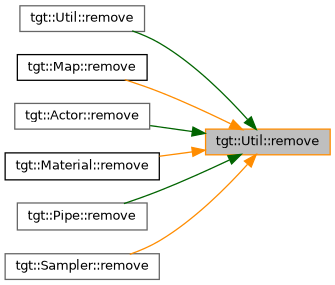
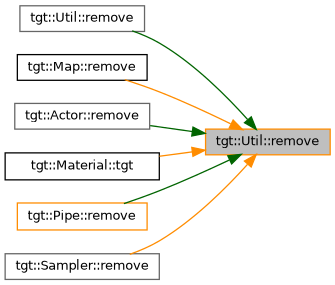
(82, 166) -> (82, 166)
(82, 216) -> (82, 216)
